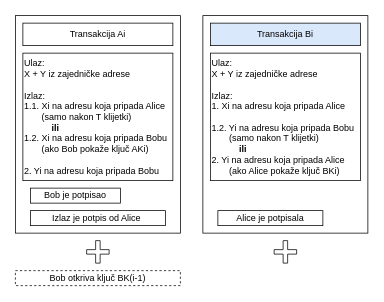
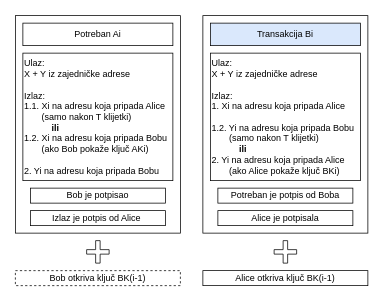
(98, 34) -> (98, 34)
(75, 195) -> (98, 195)
none -> (285, 195)
(270, 218) -> (285, 218)
none -> (285, 278)
